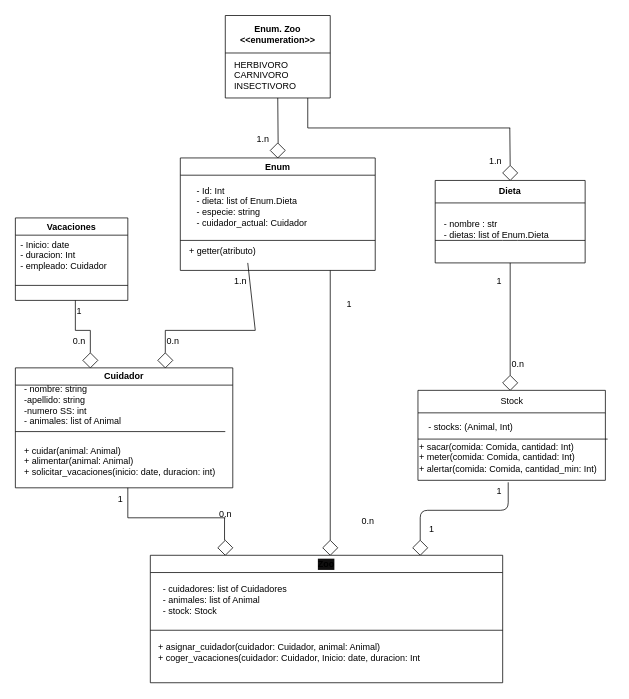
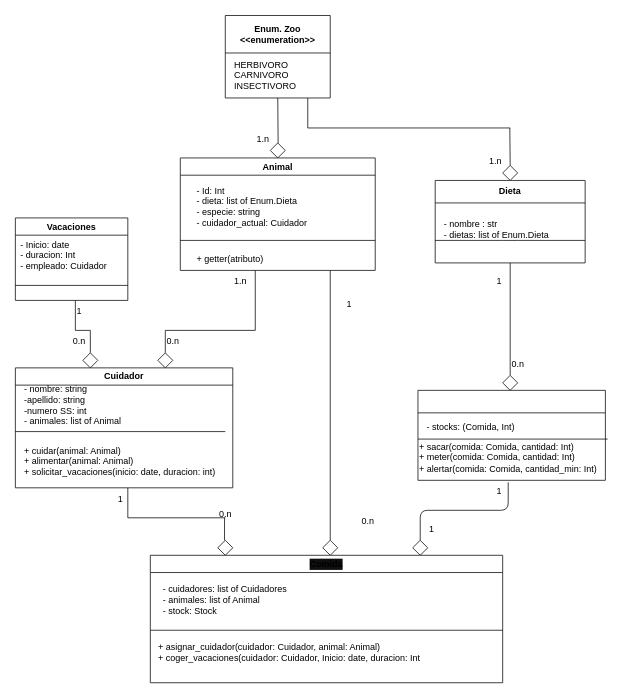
(278, 167) -> (278, 167)
(229, 252) -> (237, 259)
(512, 402) -> none
(471, 428) -> (471, 428)
(327, 564) -> (327, 564)
